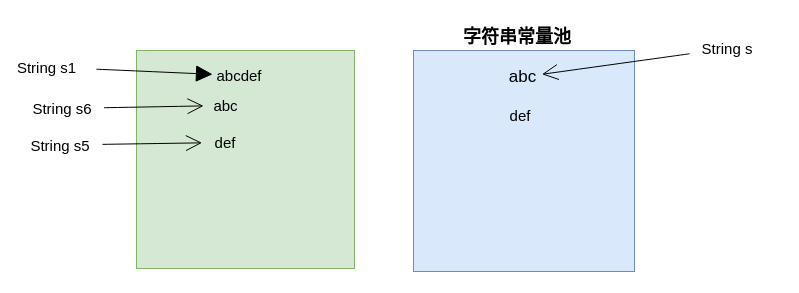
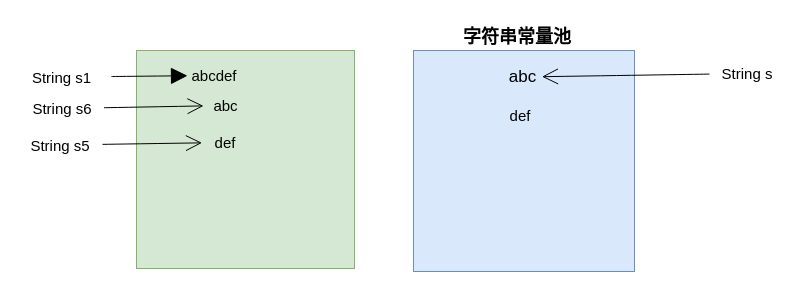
(728, 49) -> (748, 74)
(47, 67) -> (62, 77)
(240, 76) -> (215, 76)
